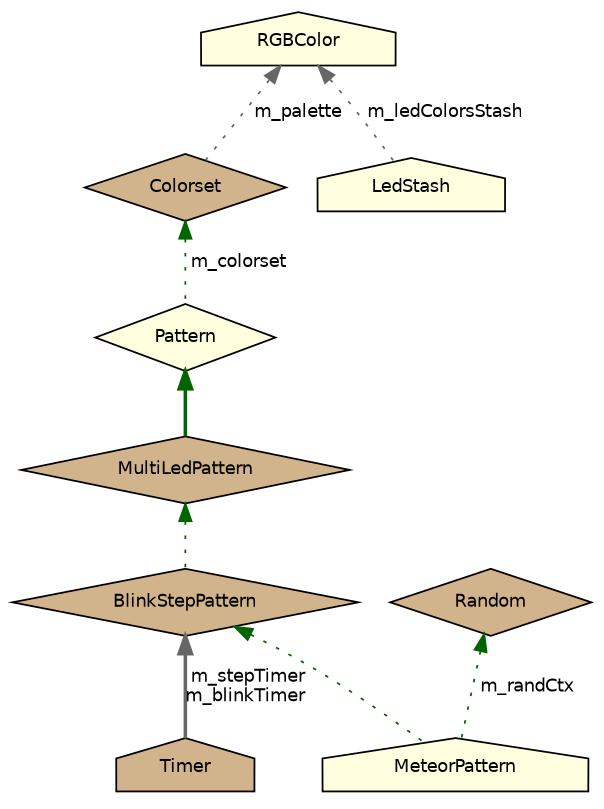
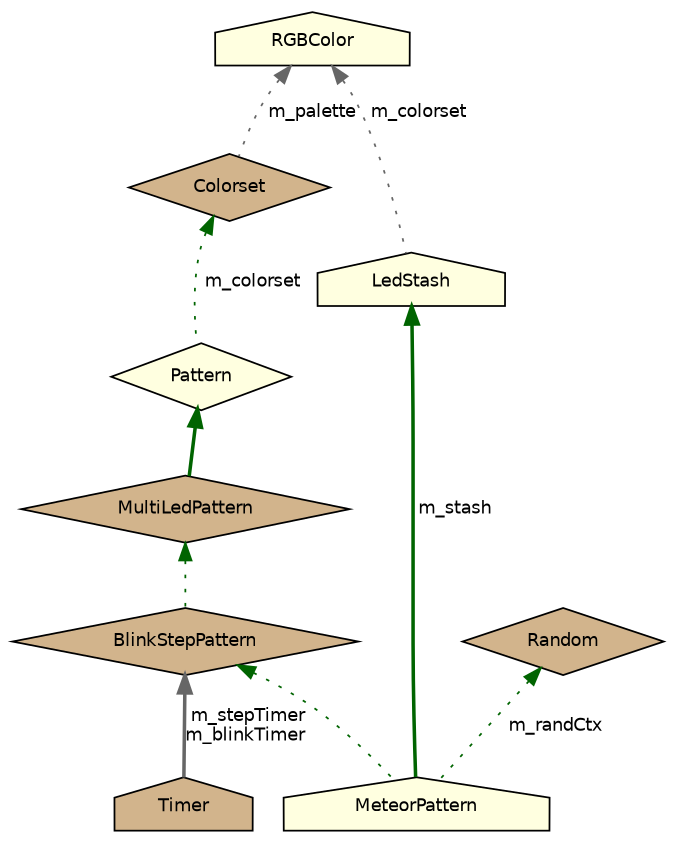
(442, 112) -> (417, 112)
none -> (413, 551)
